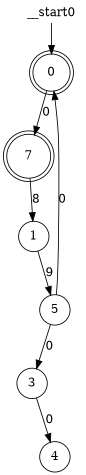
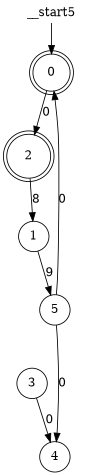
(52, 13) -> (52, 13)
(29, 156) -> (29, 156)
(45, 342) -> (59, 379)
